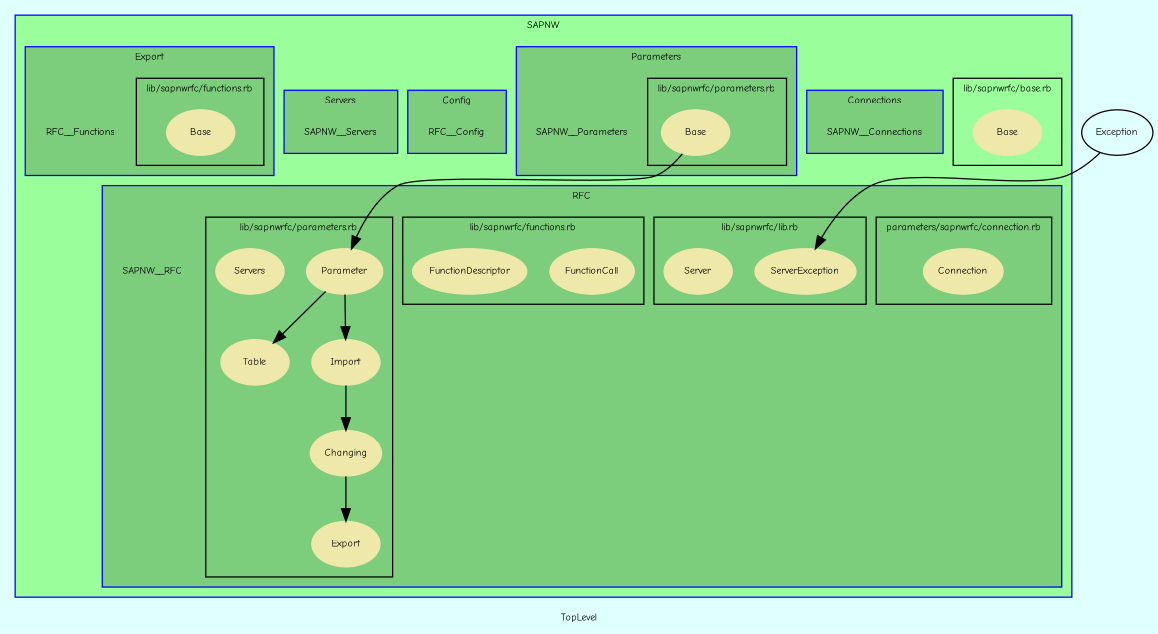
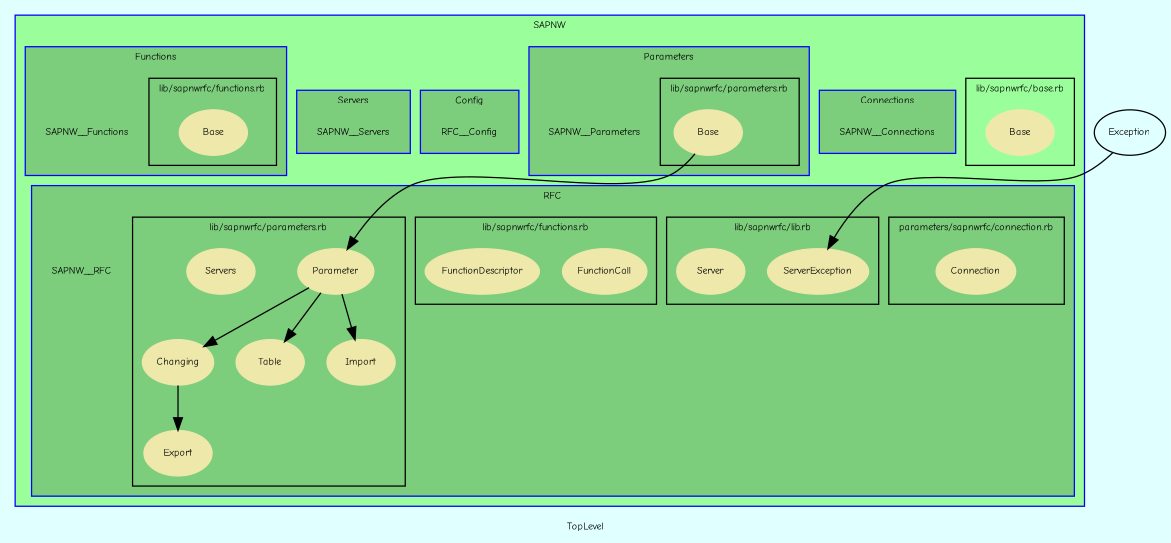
(150, 57) -> (156, 57)
(81, 133) -> (87, 133)
(346, 402) -> (262, 314)
